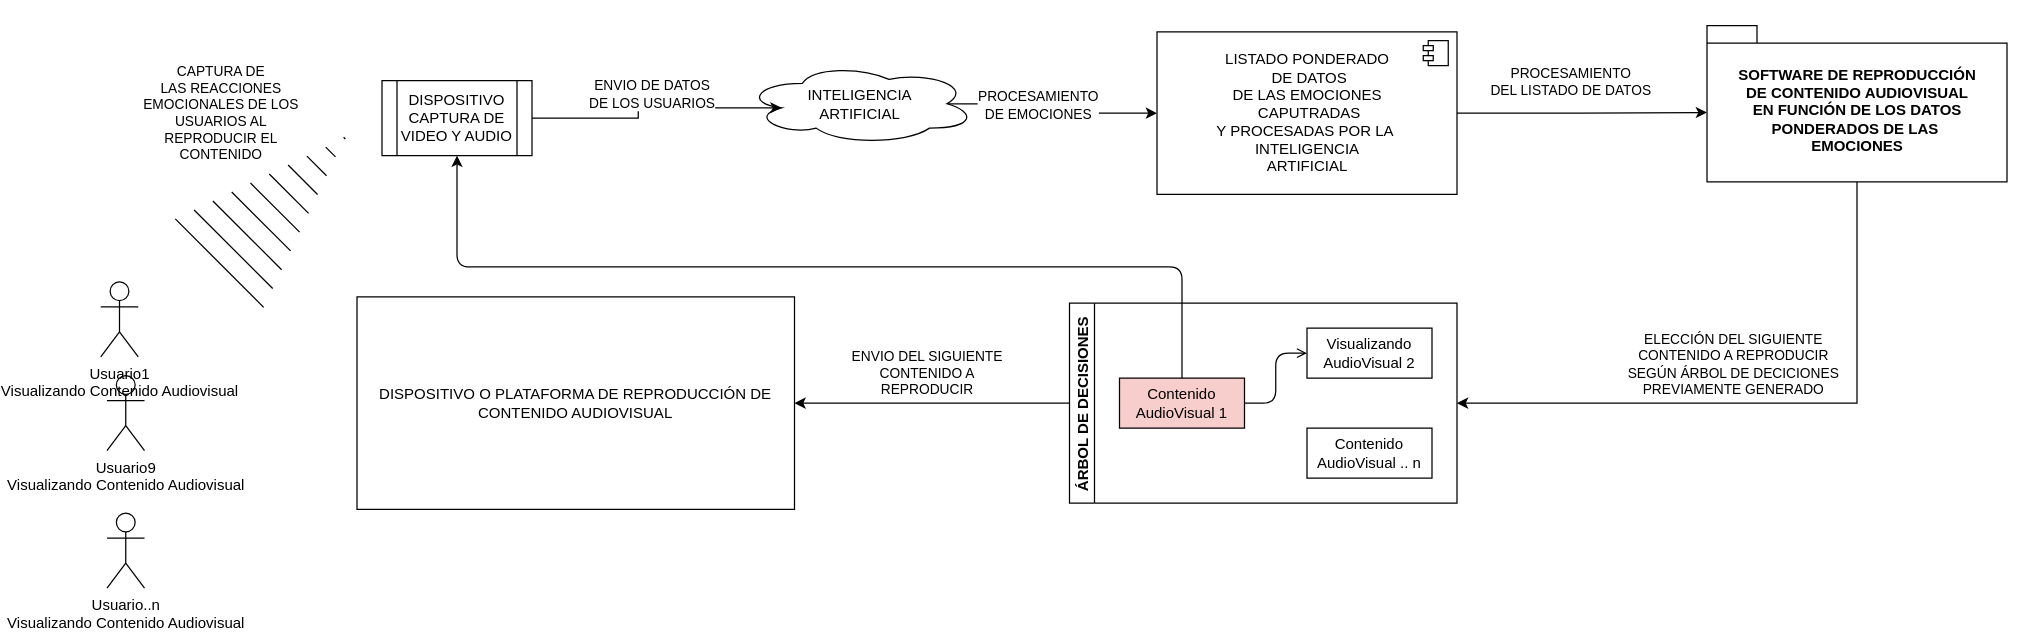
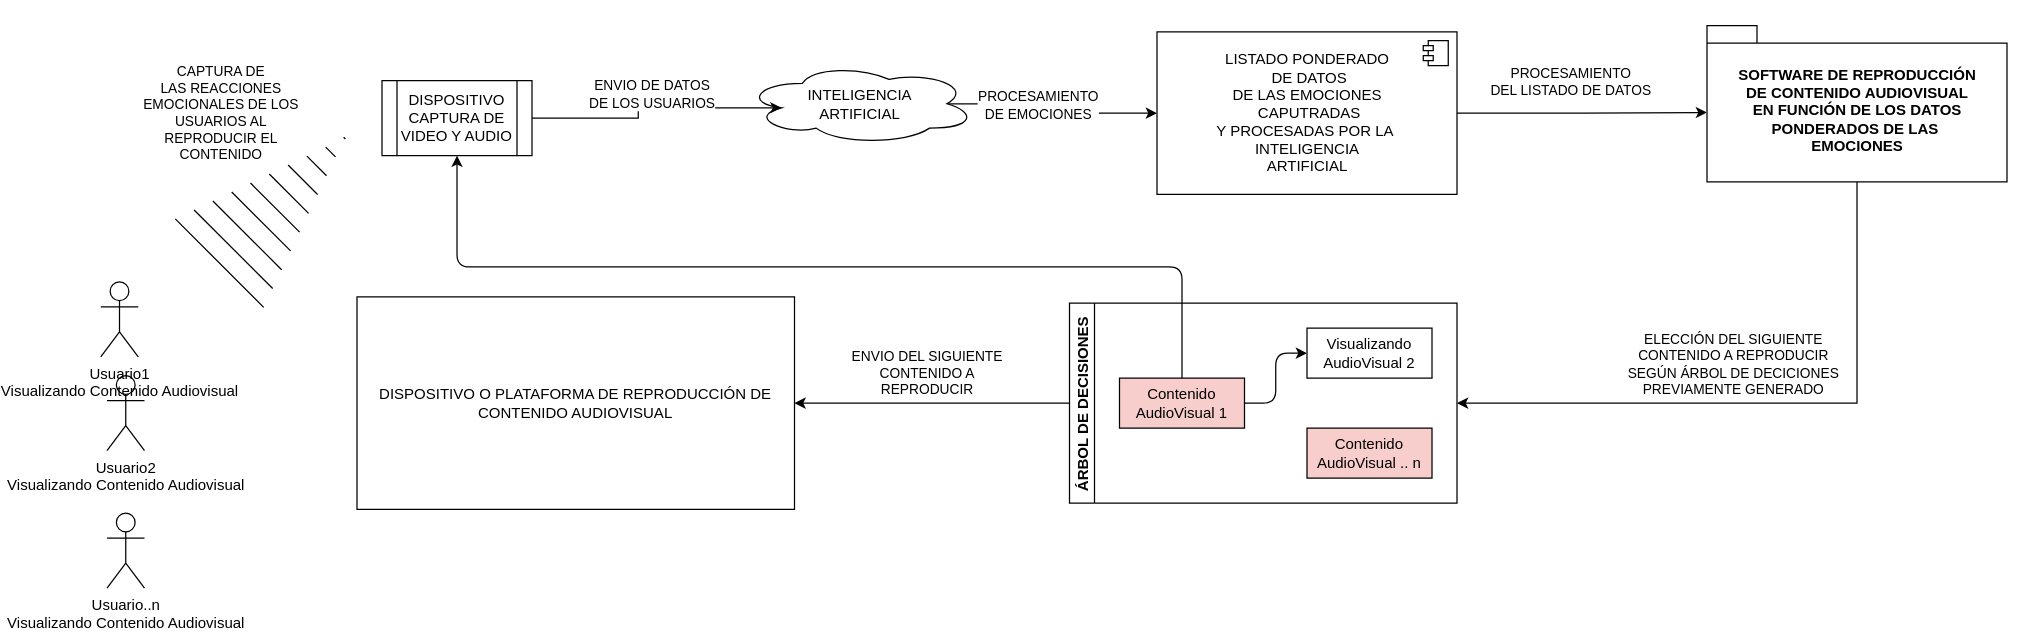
(1298, 353) -> (1297, 353)
(1369, 453) -> (1369, 453)
(126, 477) -> (126, 477)
